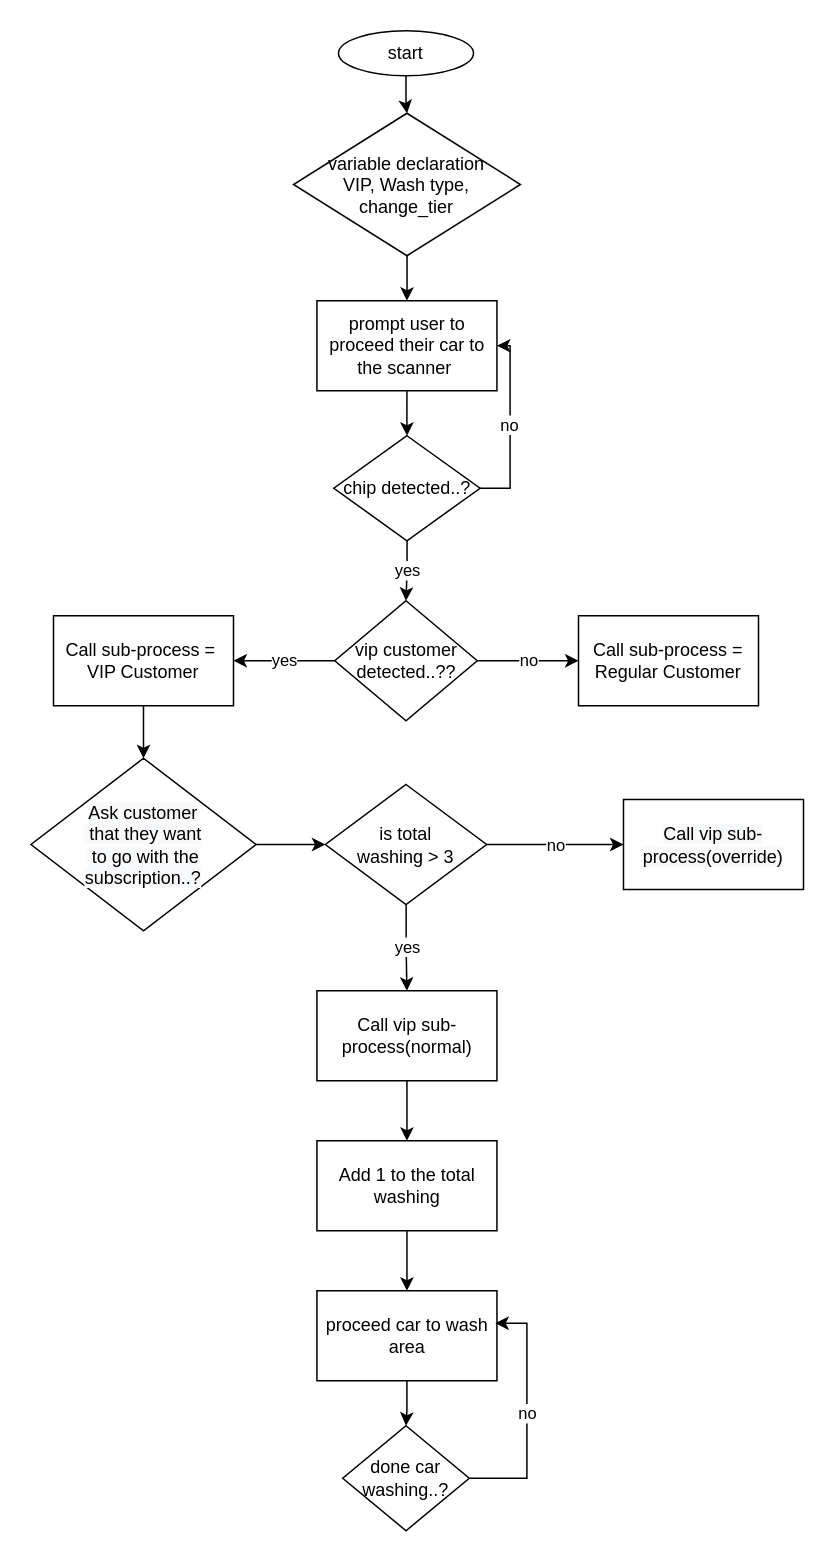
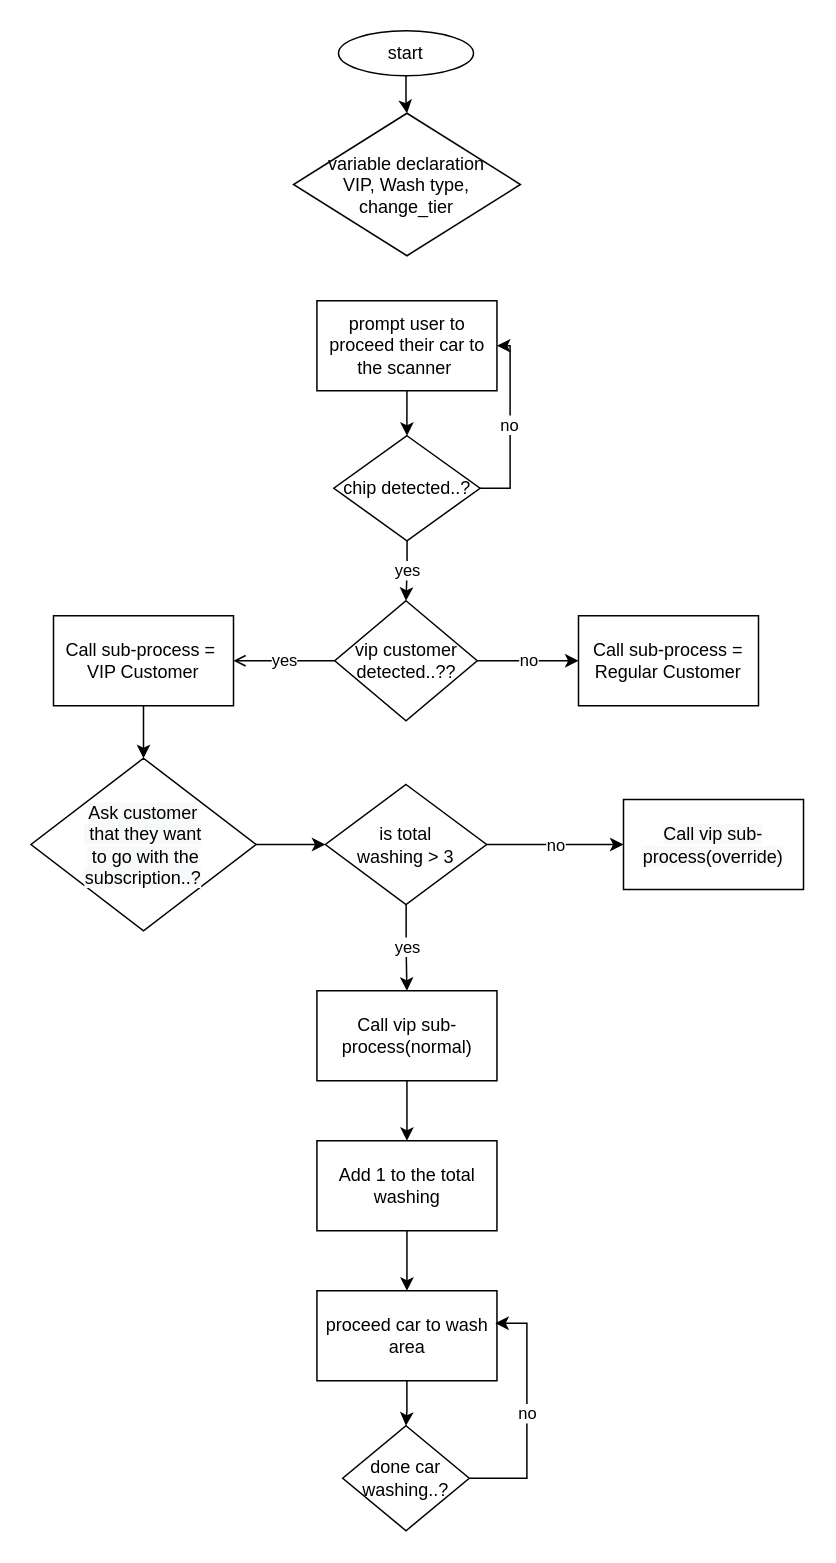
(407, 273) -> none
(245, 661) -> (242, 661)
